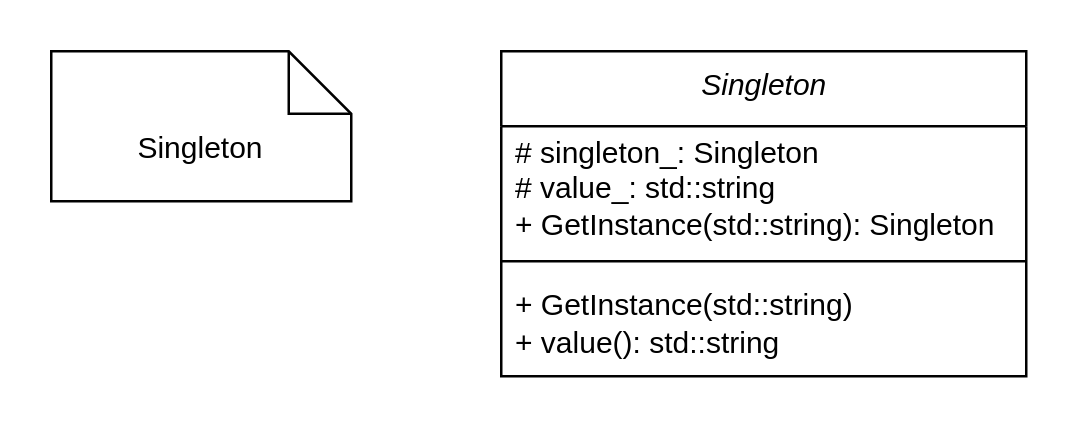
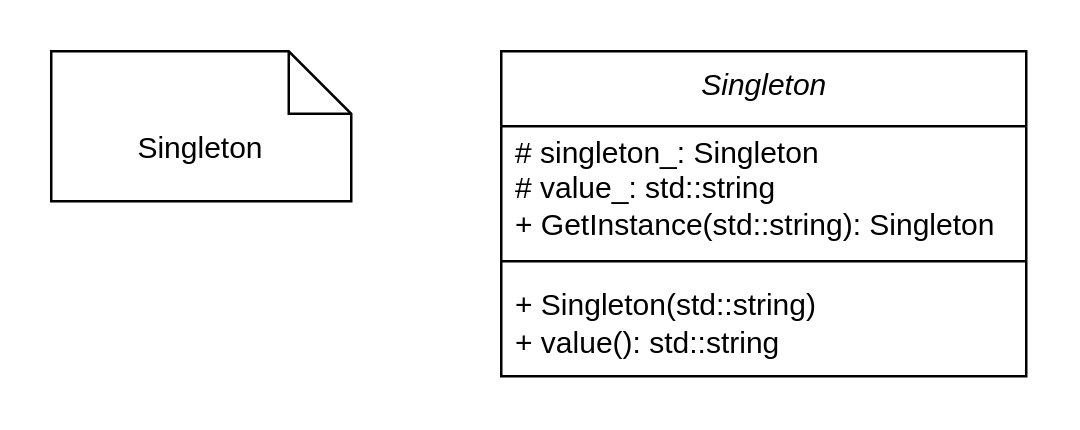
(719, 324) -> (694, 324)
